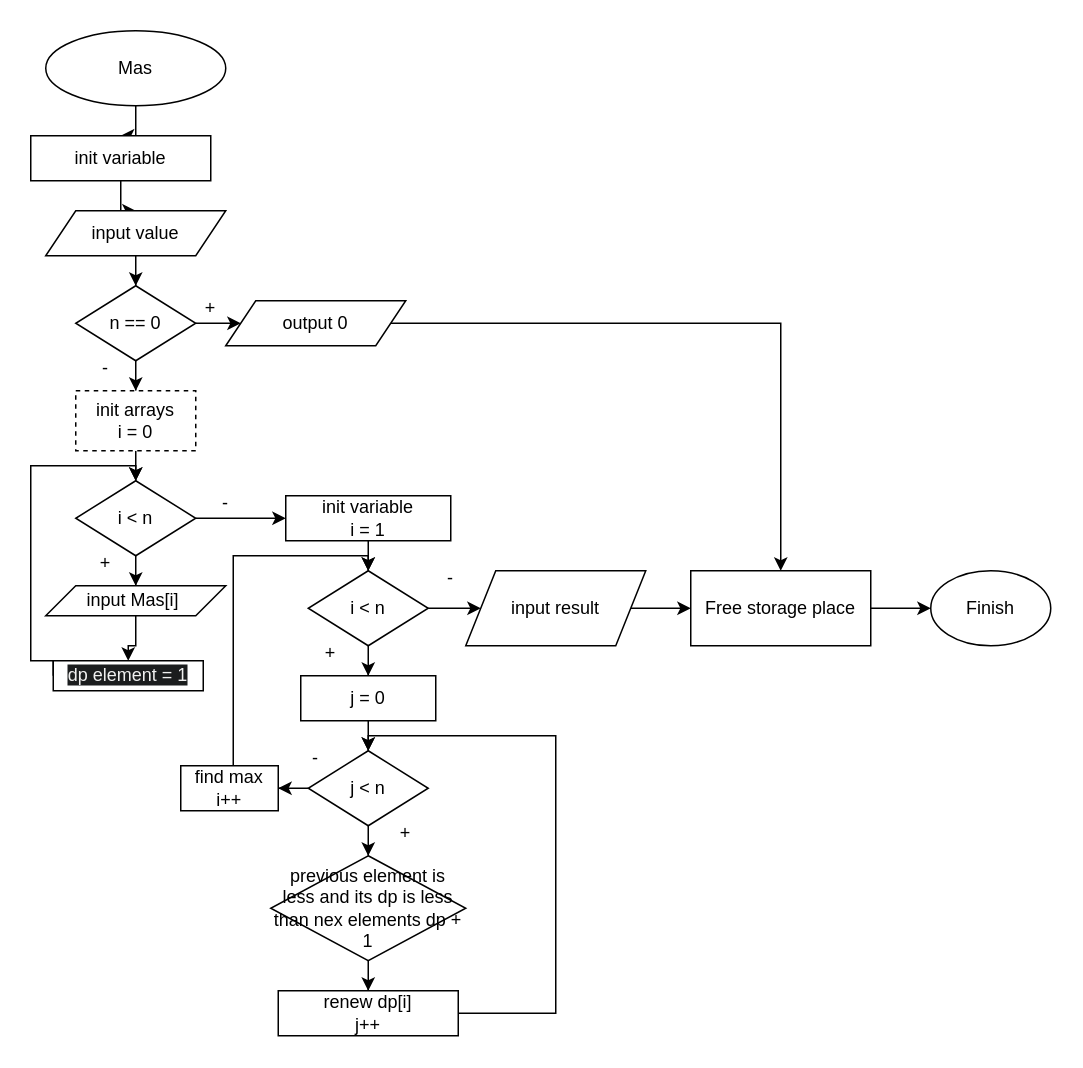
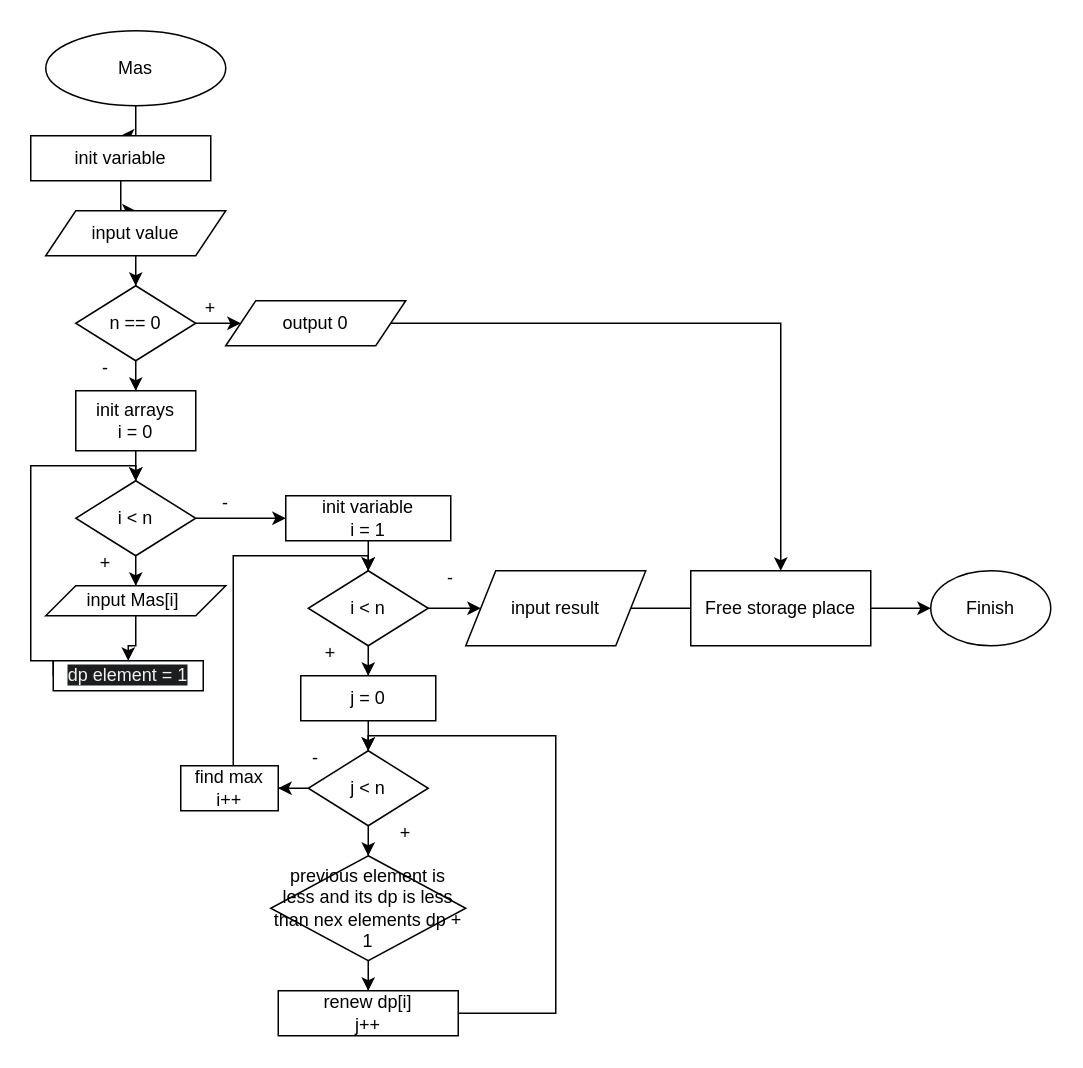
(136, 421) -> (136, 421)
(679, 608) -> (683, 608)
